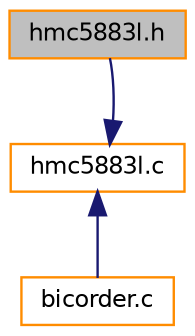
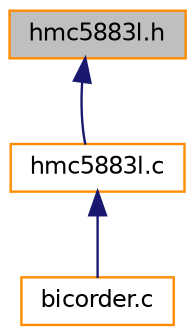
(113, 89) -> (82, 113)
